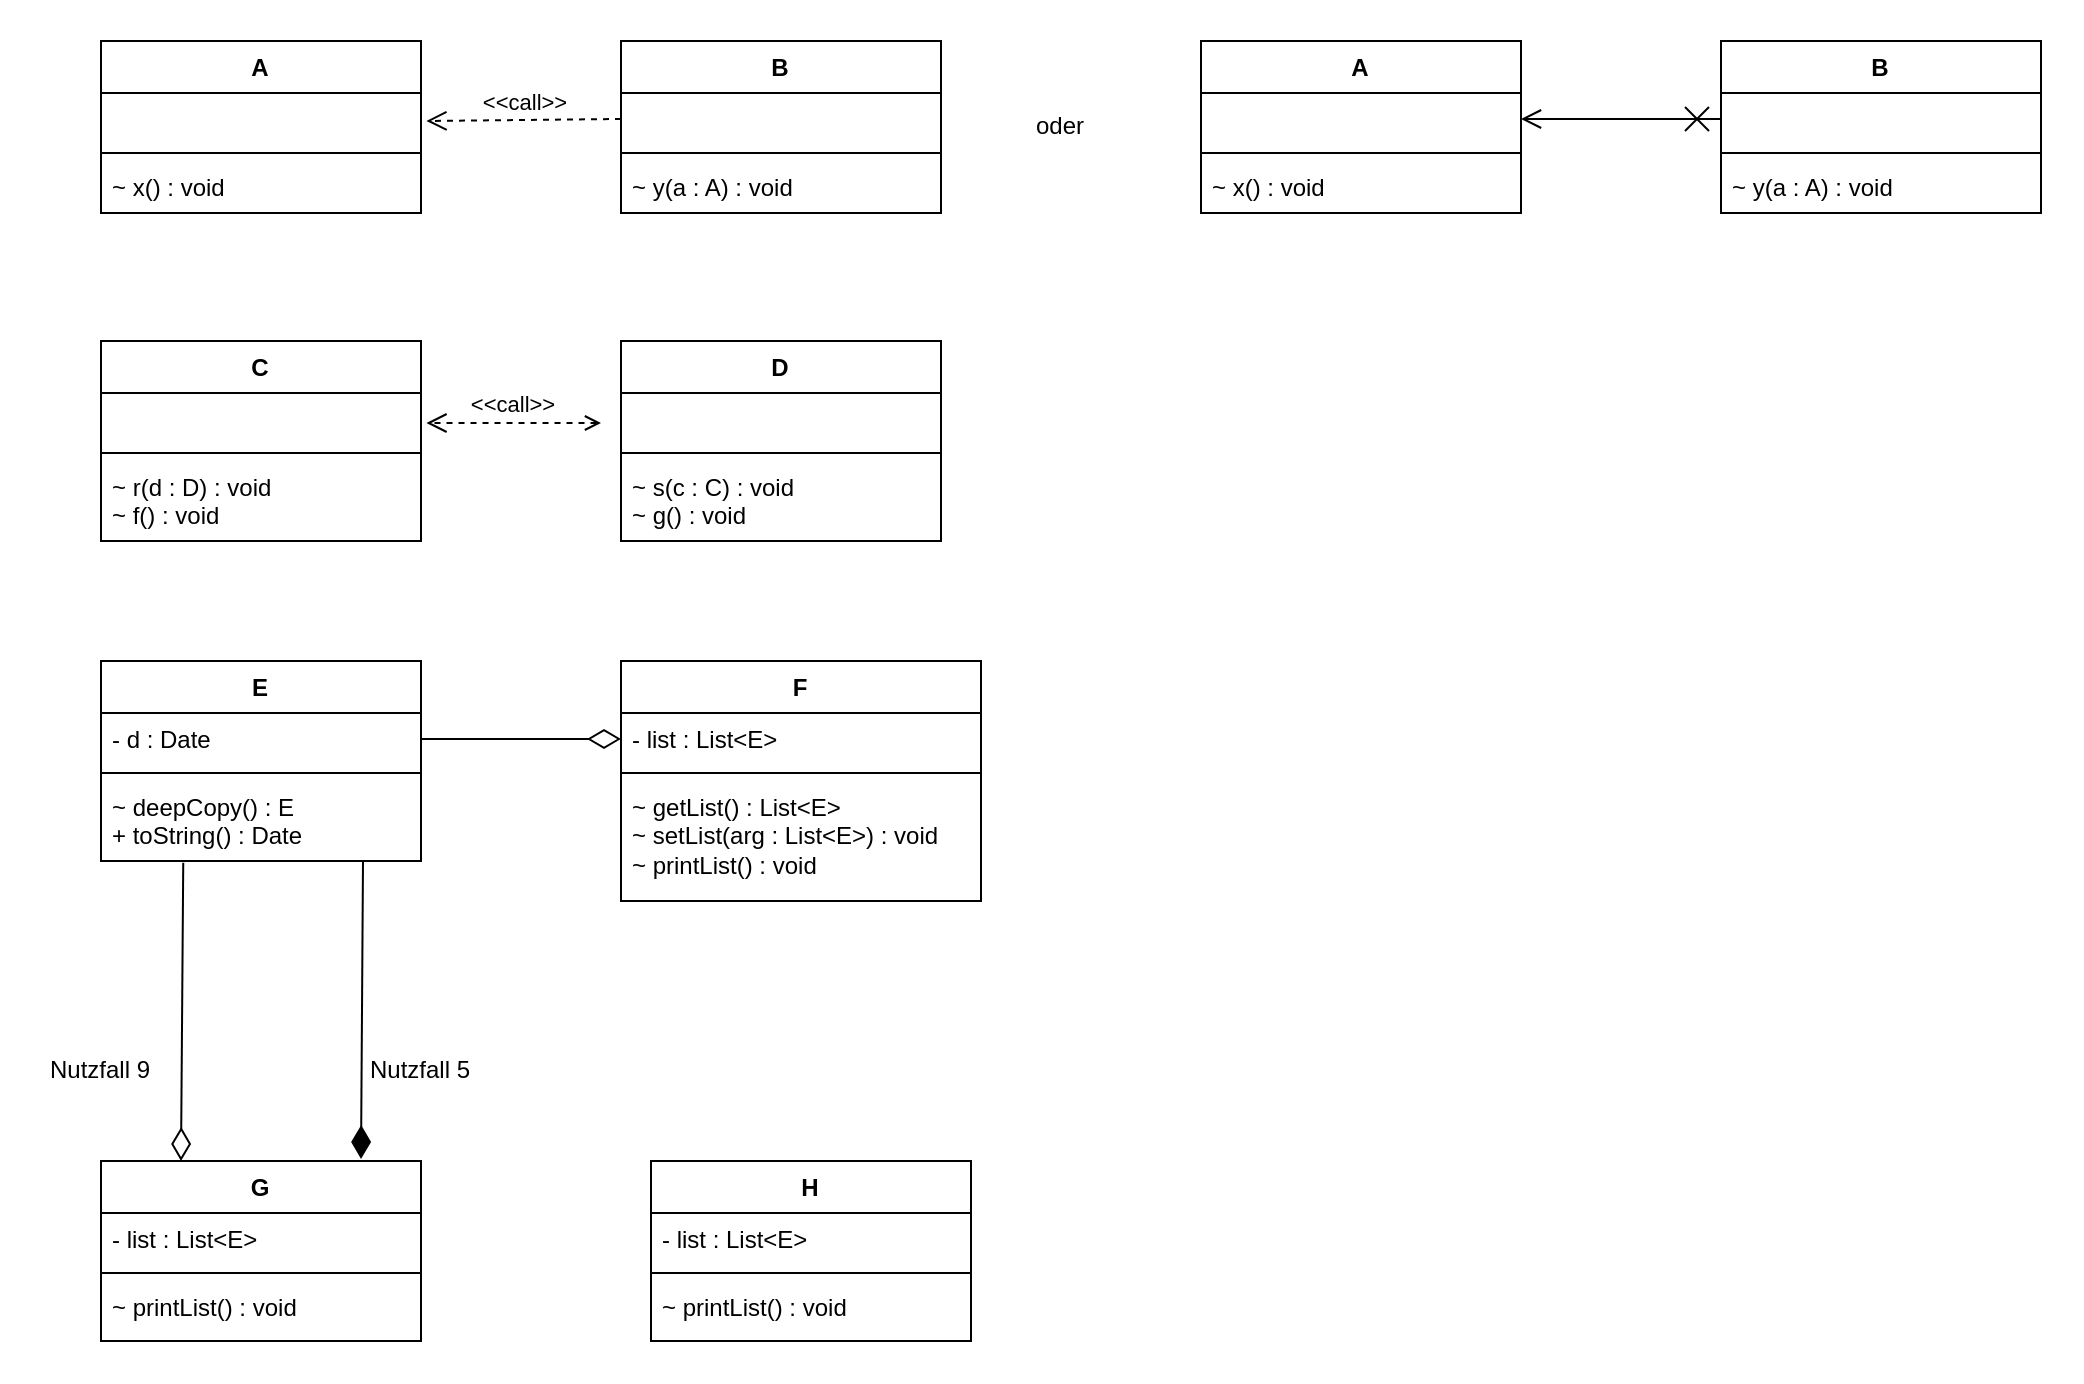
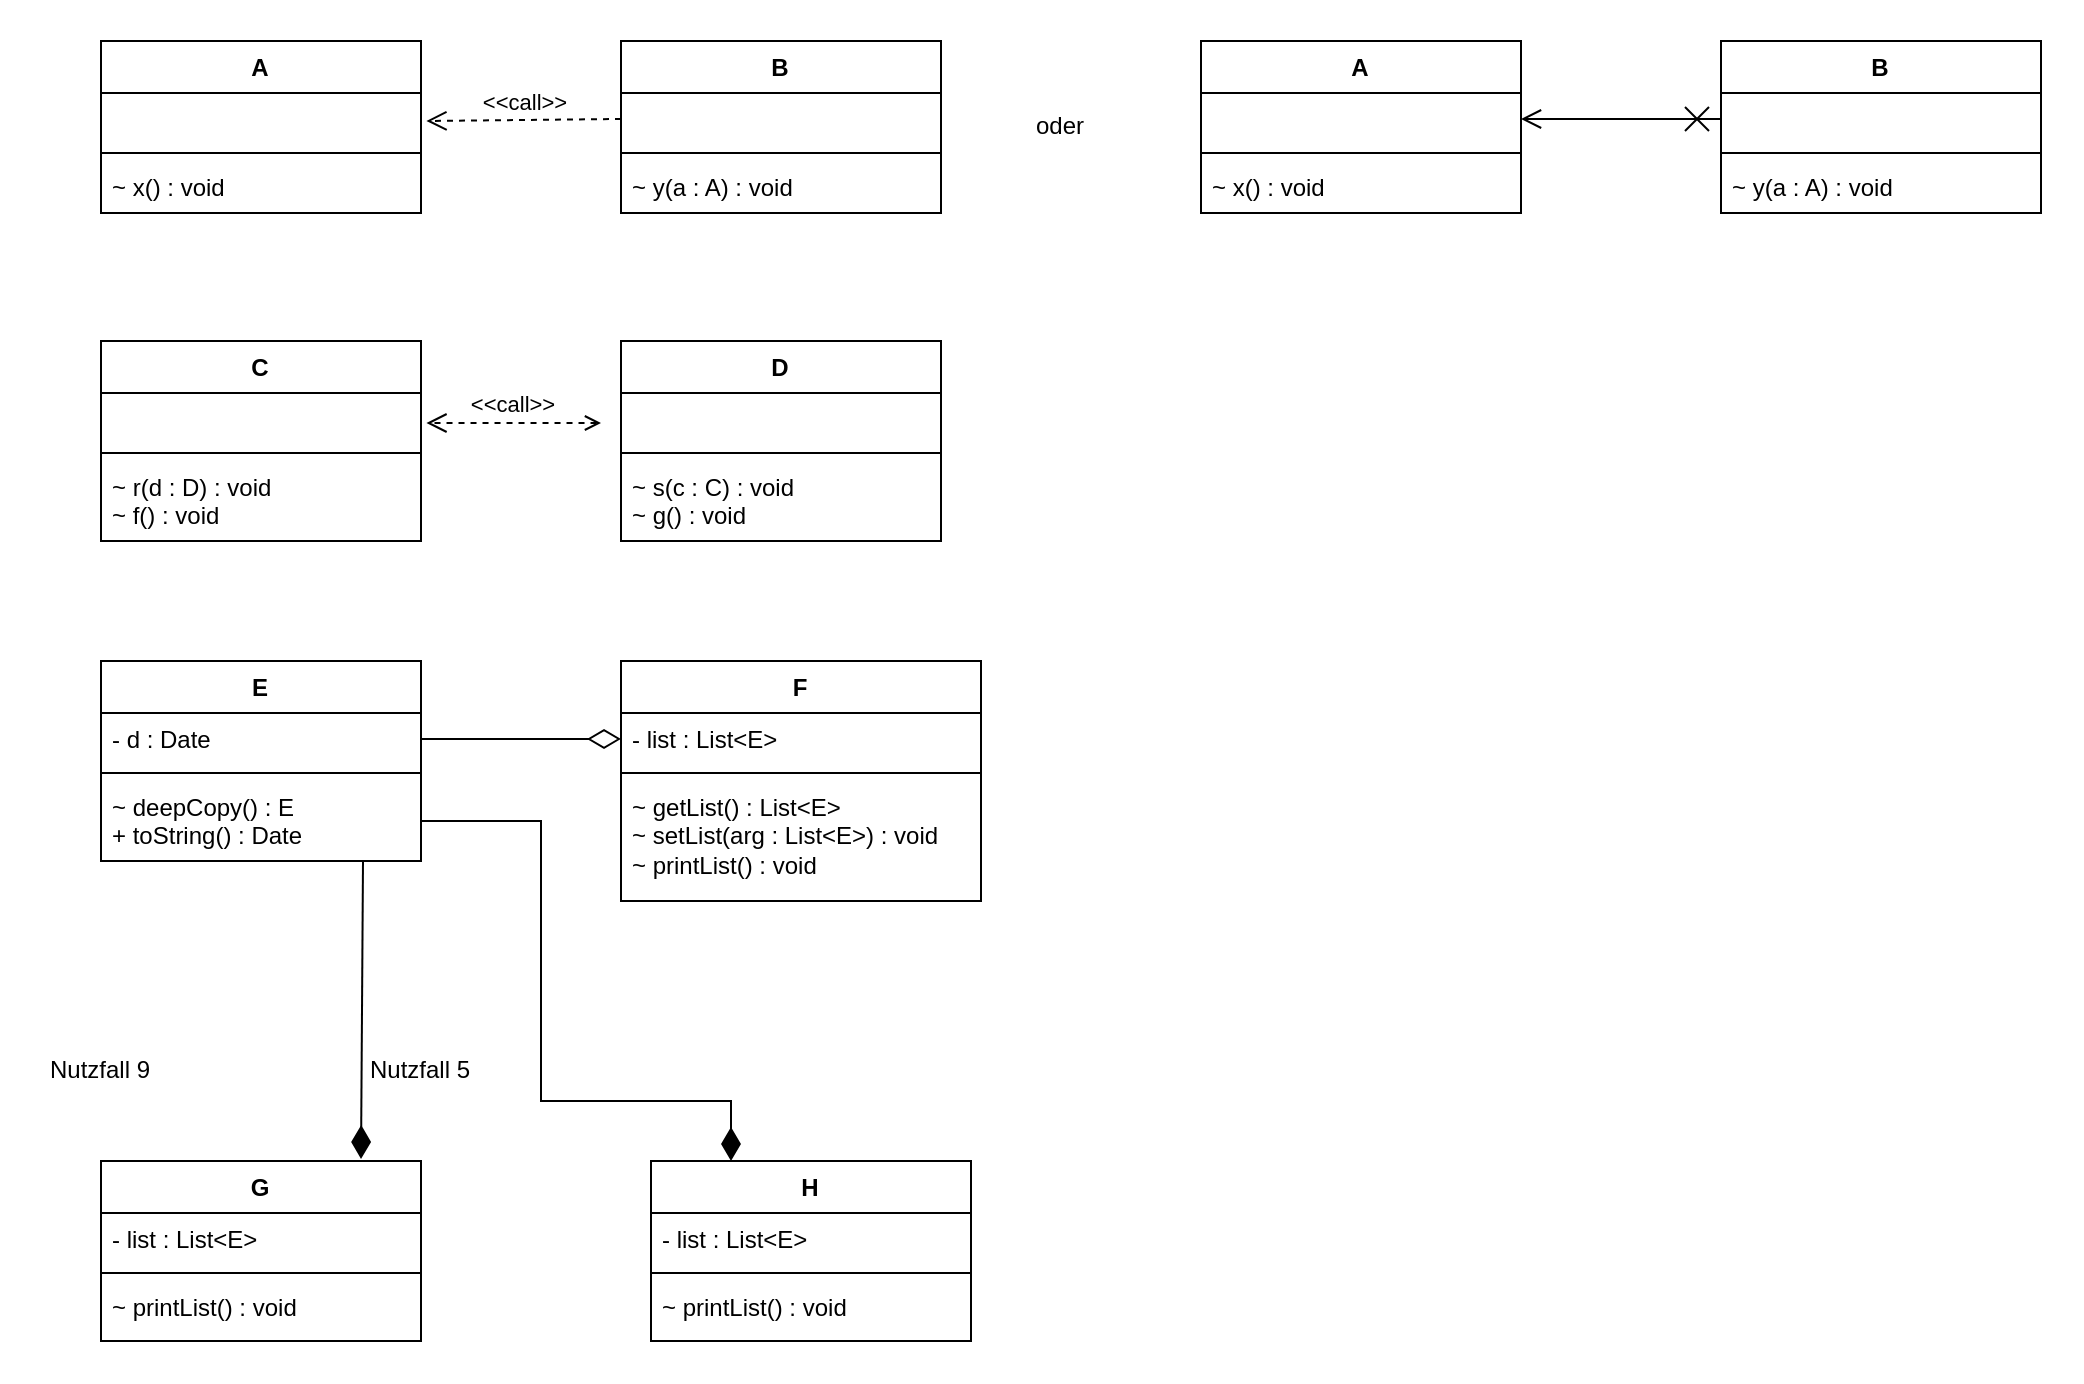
(182, 997) -> none
none -> (541, 1011)
